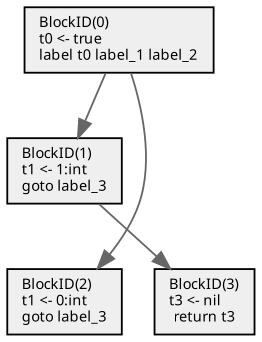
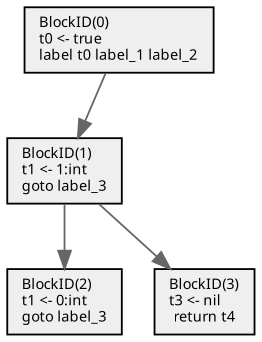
(146, 167) -> (65, 227)
(205, 302) -> (205, 302)
